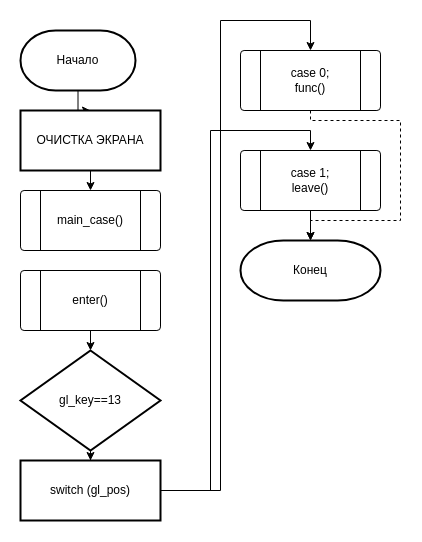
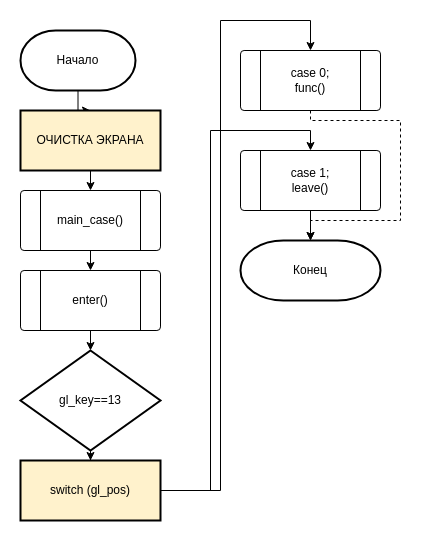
(91, 141) -> (91, 141)
none -> (91, 257)
(91, 491) -> (91, 491)
